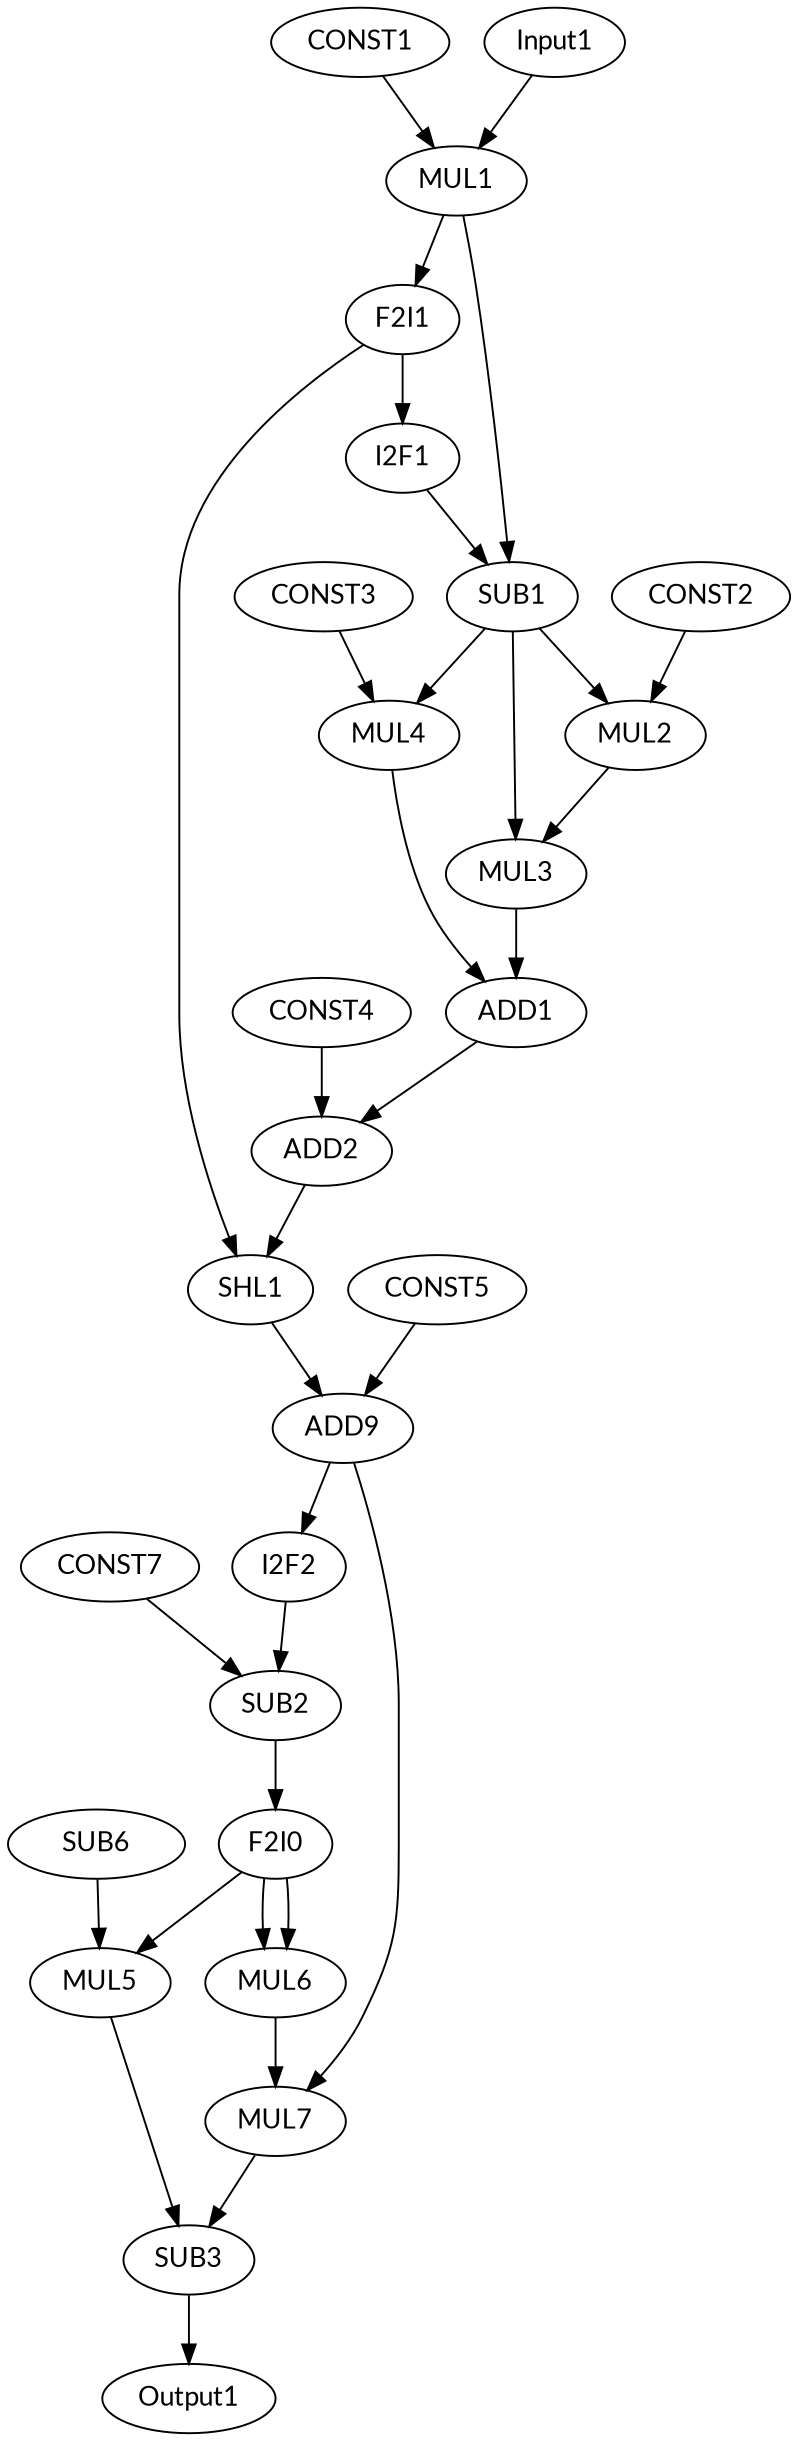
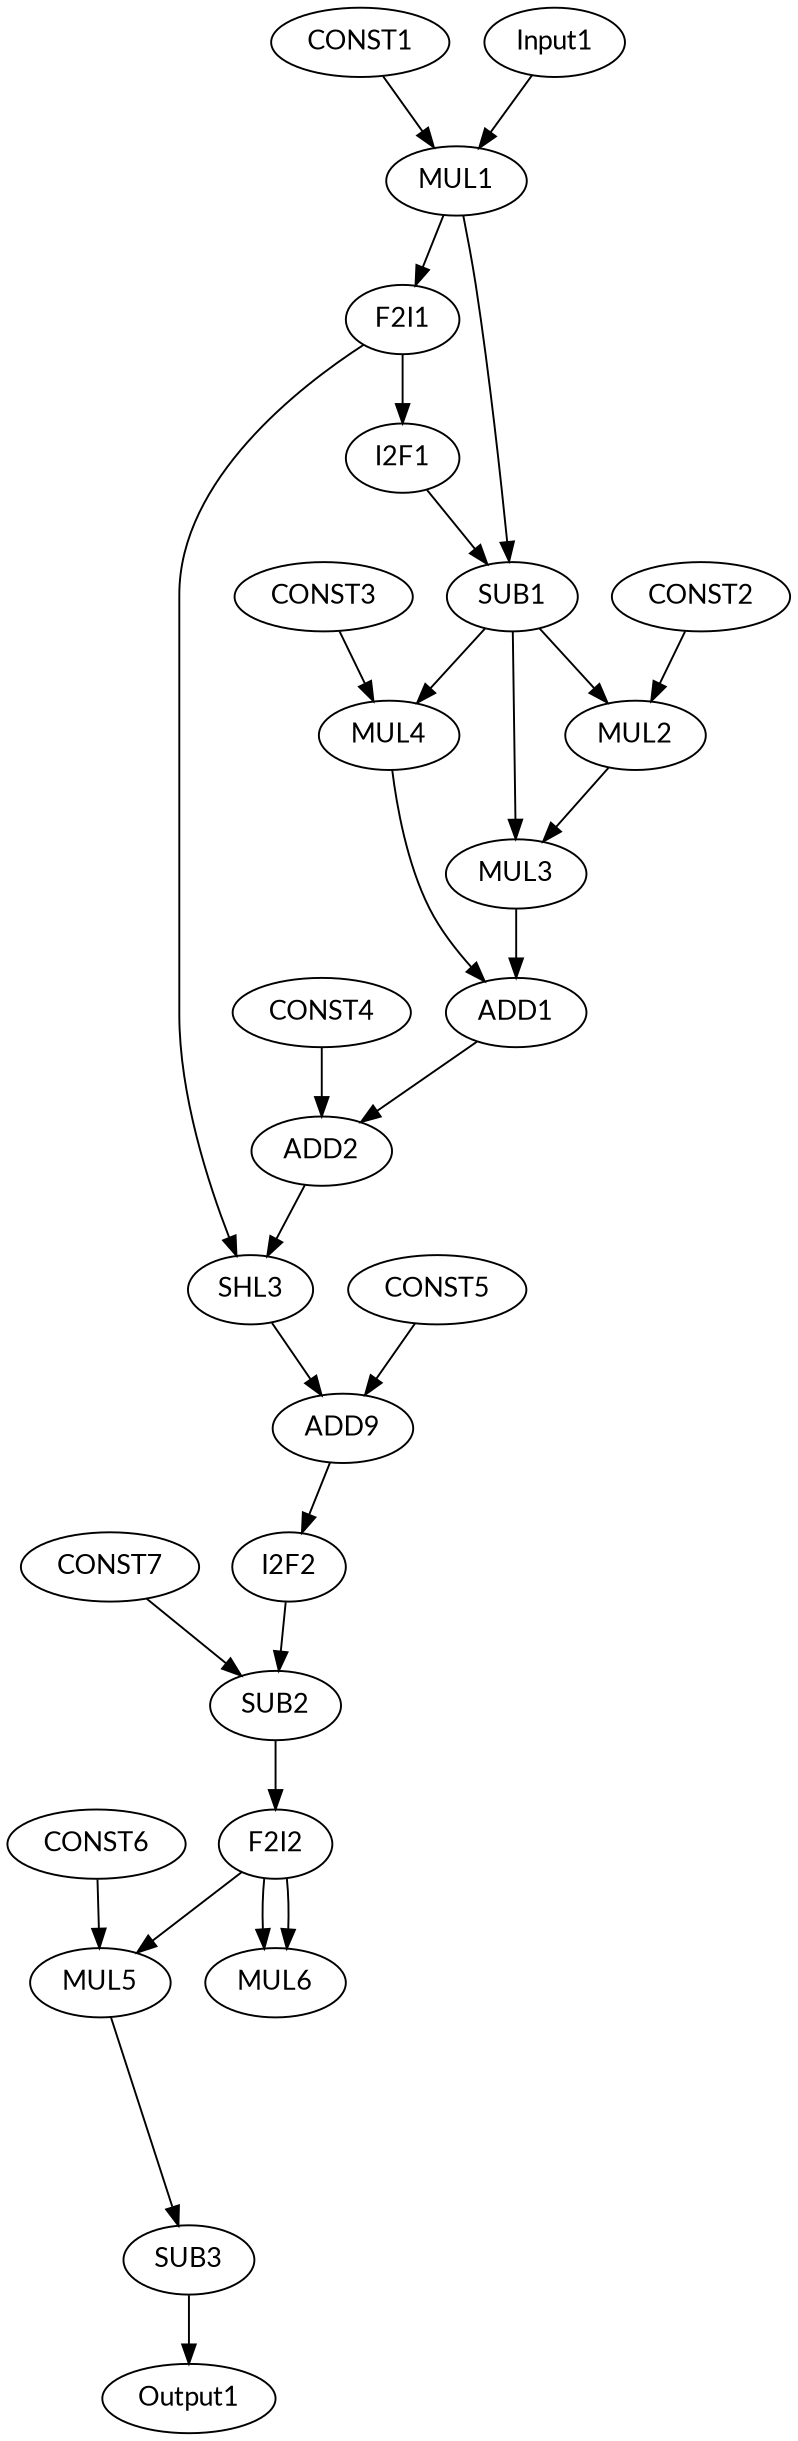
(251, 1290) -> (251, 1290)
(97, 1844) -> (97, 1844)
(276, 1844) -> (276, 1844)
(276, 2121) -> none
